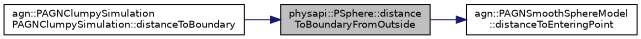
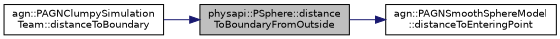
(124, 20) -> (84, 20)
